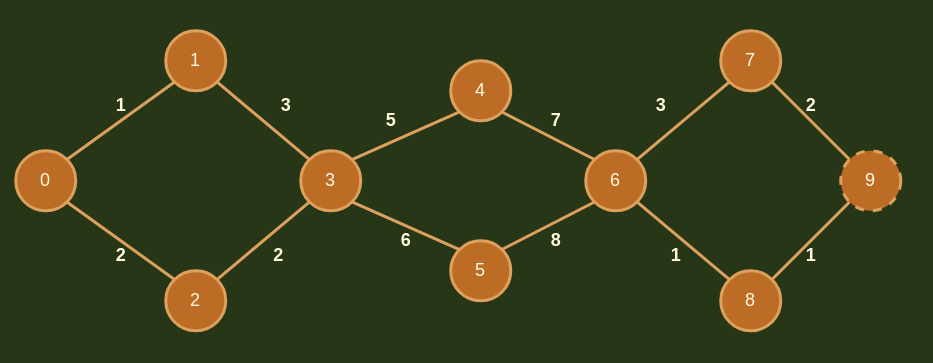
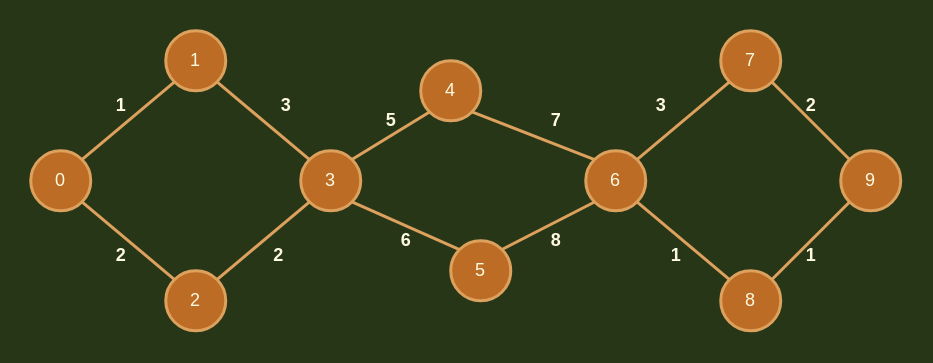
(481, 91) -> (451, 91)
(46, 181) -> (61, 181)
(871, 181) -> (871, 181)
